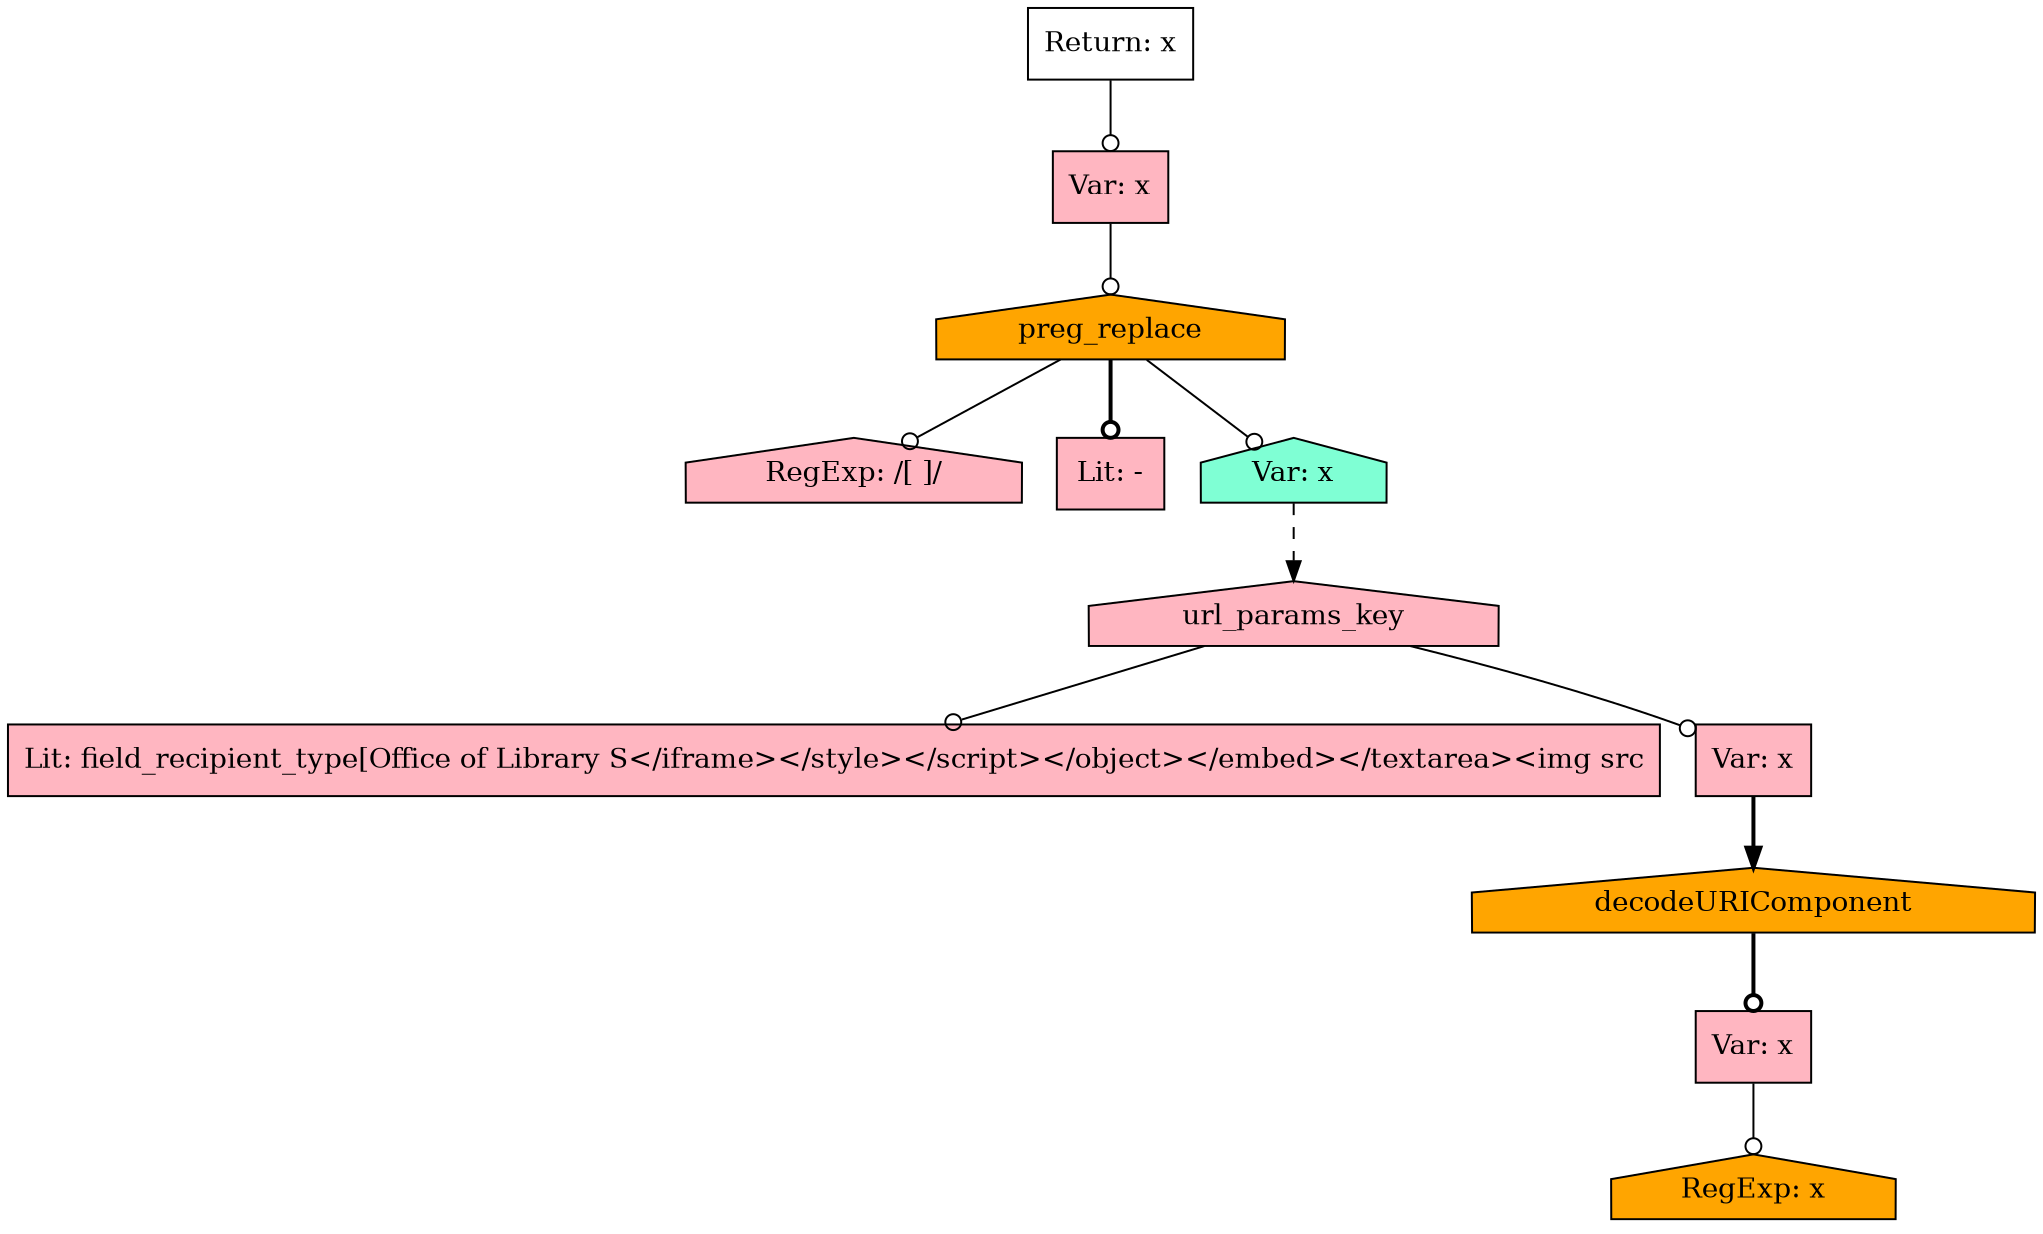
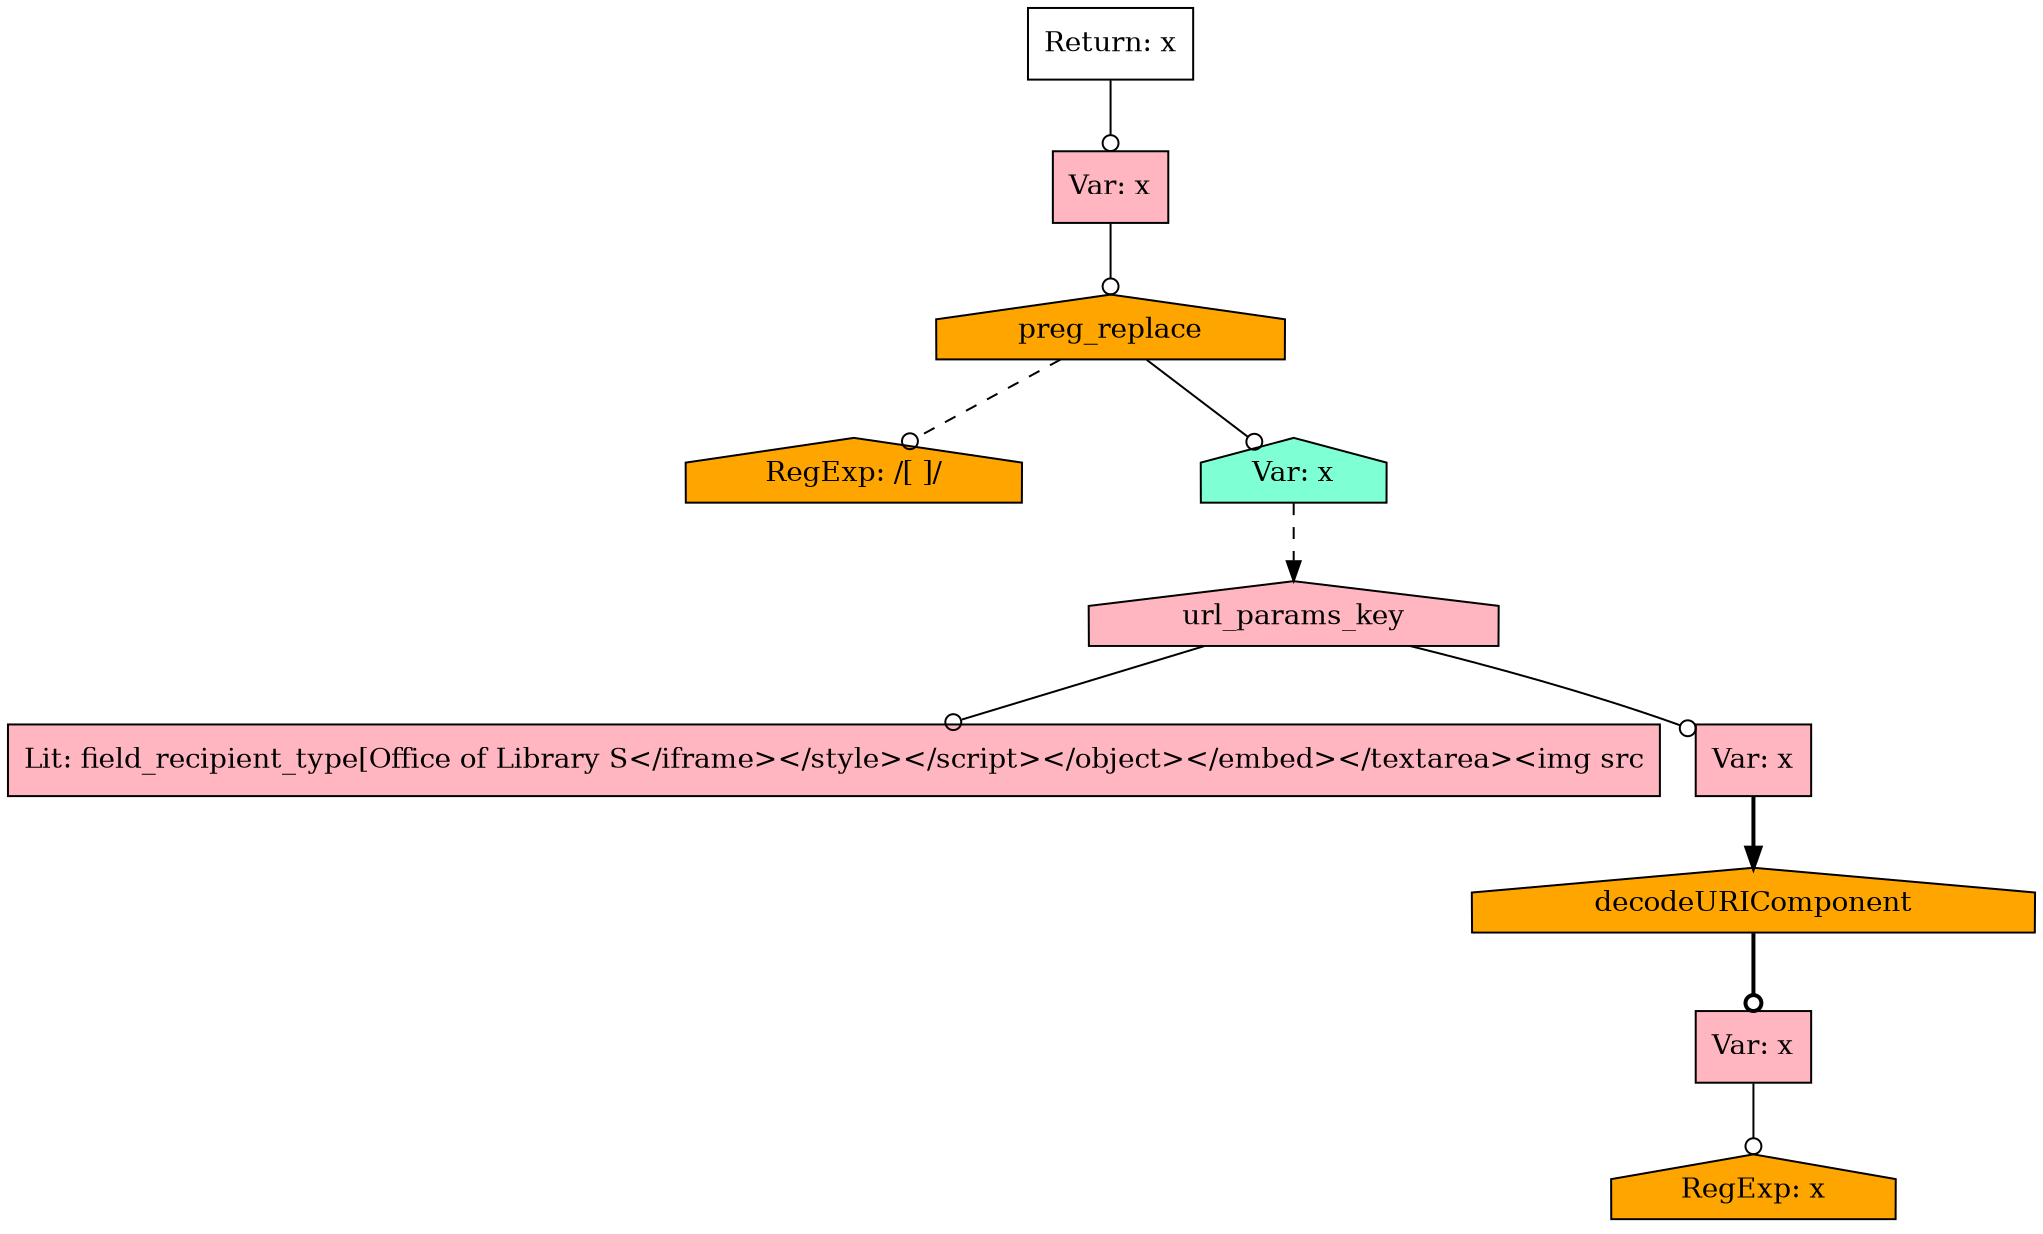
(989, 398) -> (989, 398)
(854, 474) -> (854, 474)
(1111, 474) -> none
